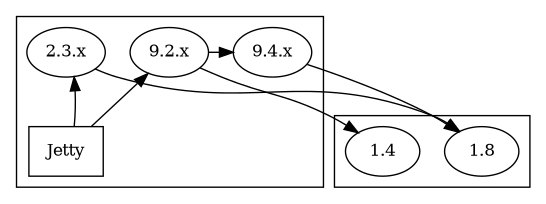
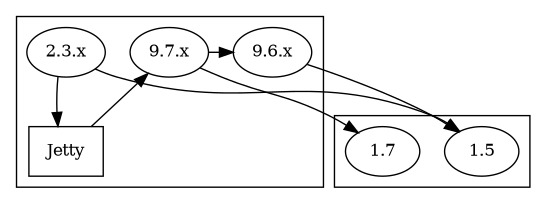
(169, 52) -> (169, 52)
(273, 52) -> (273, 52)
(75, 109) -> (57, 95)
(383, 151) -> (383, 151)
(482, 151) -> (482, 151)
